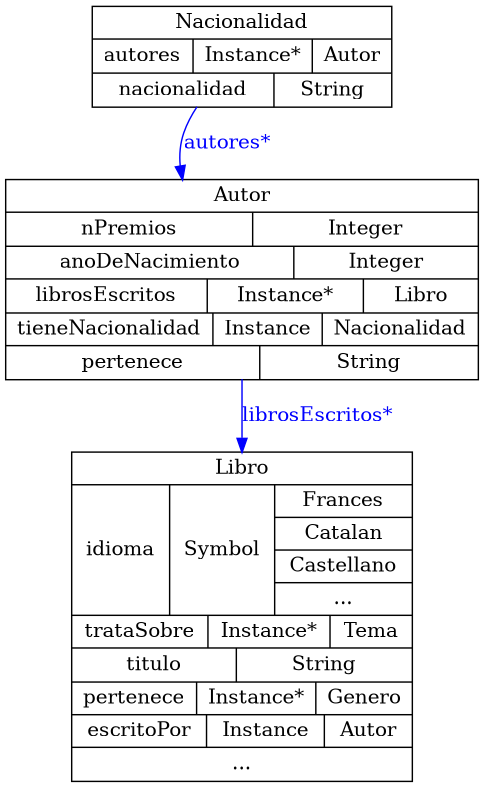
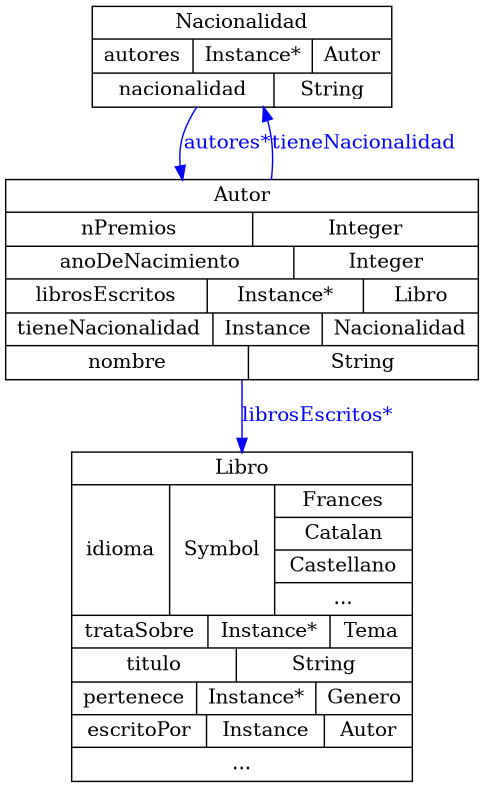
none -> (272, 150)
(133, 362) -> (127, 362)
